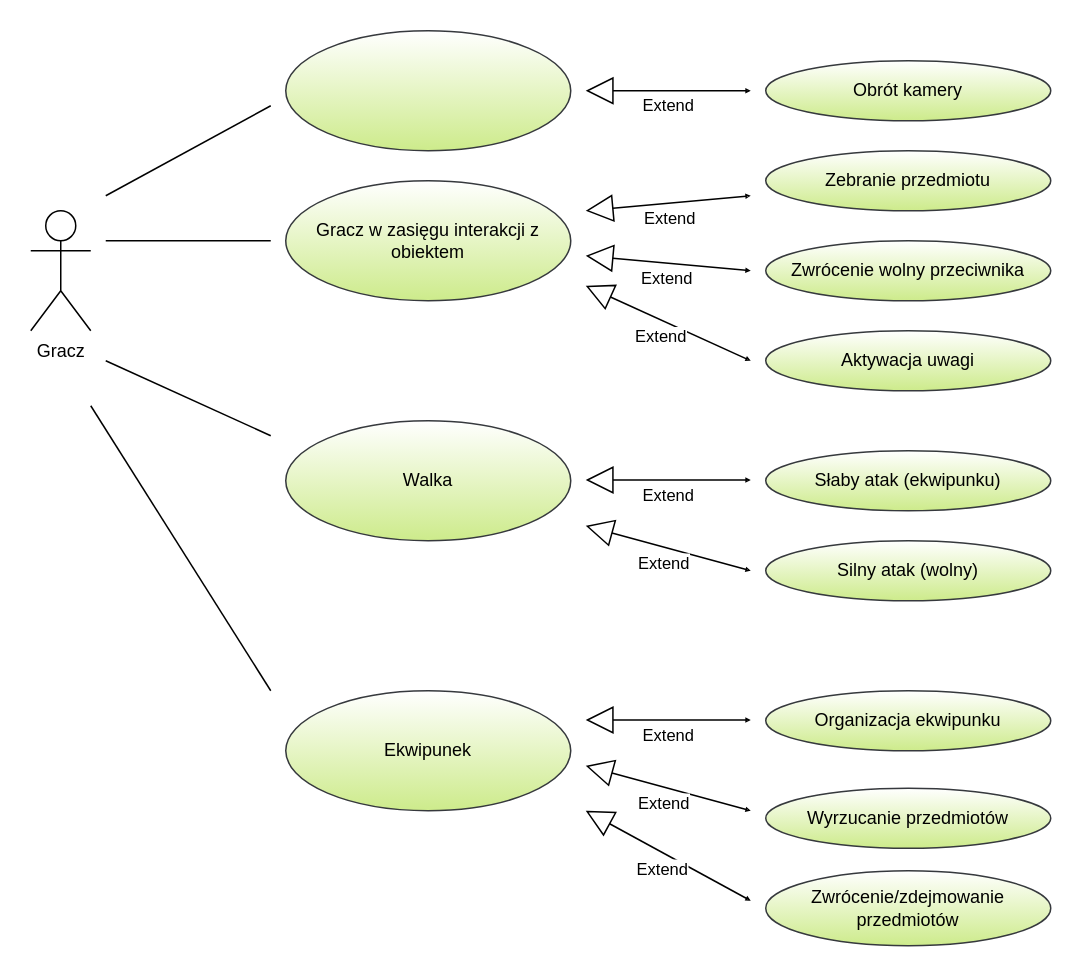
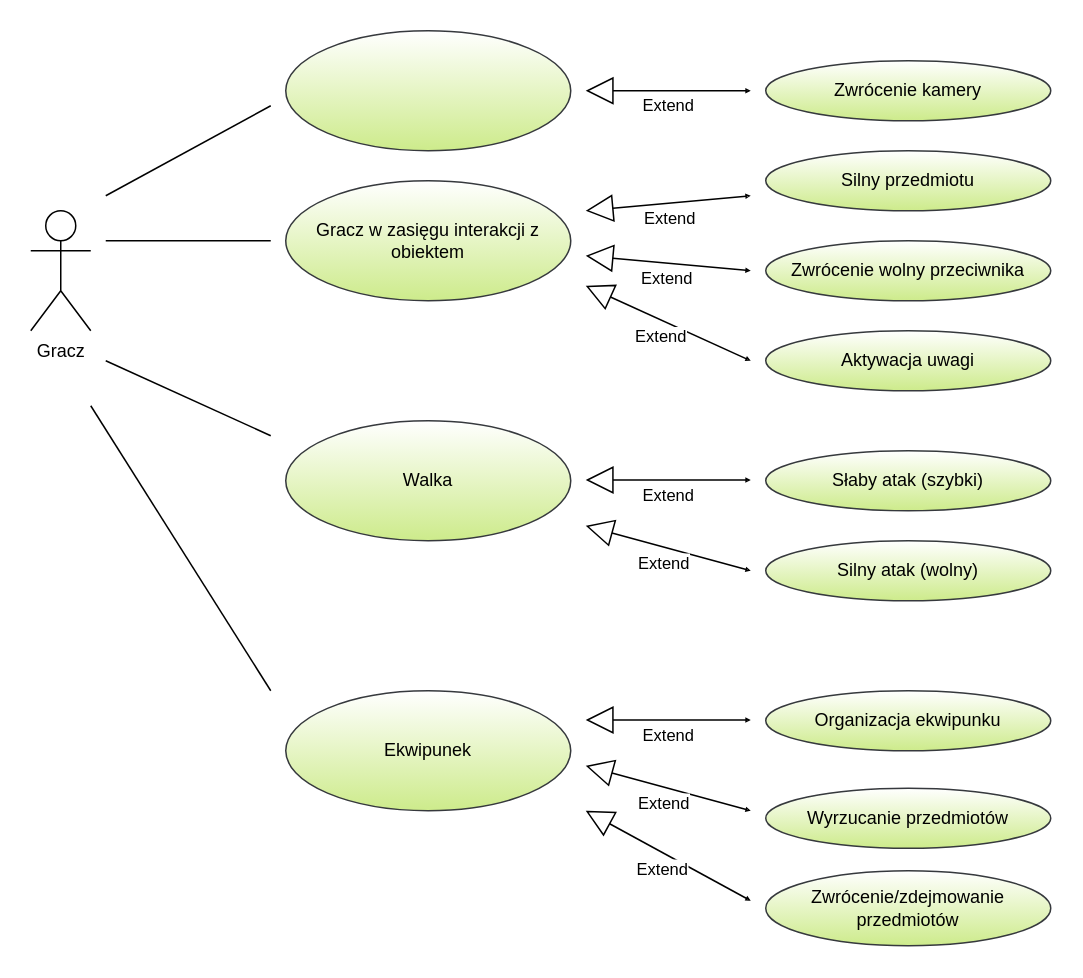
(908, 91) -> (908, 91)
(908, 181) -> (908, 181)
(908, 481) -> (908, 481)
